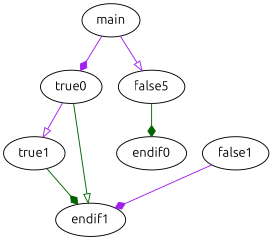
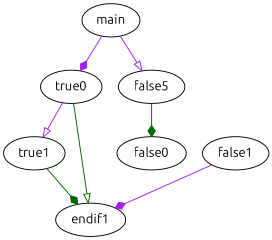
(152, 153) -> (152, 153)
